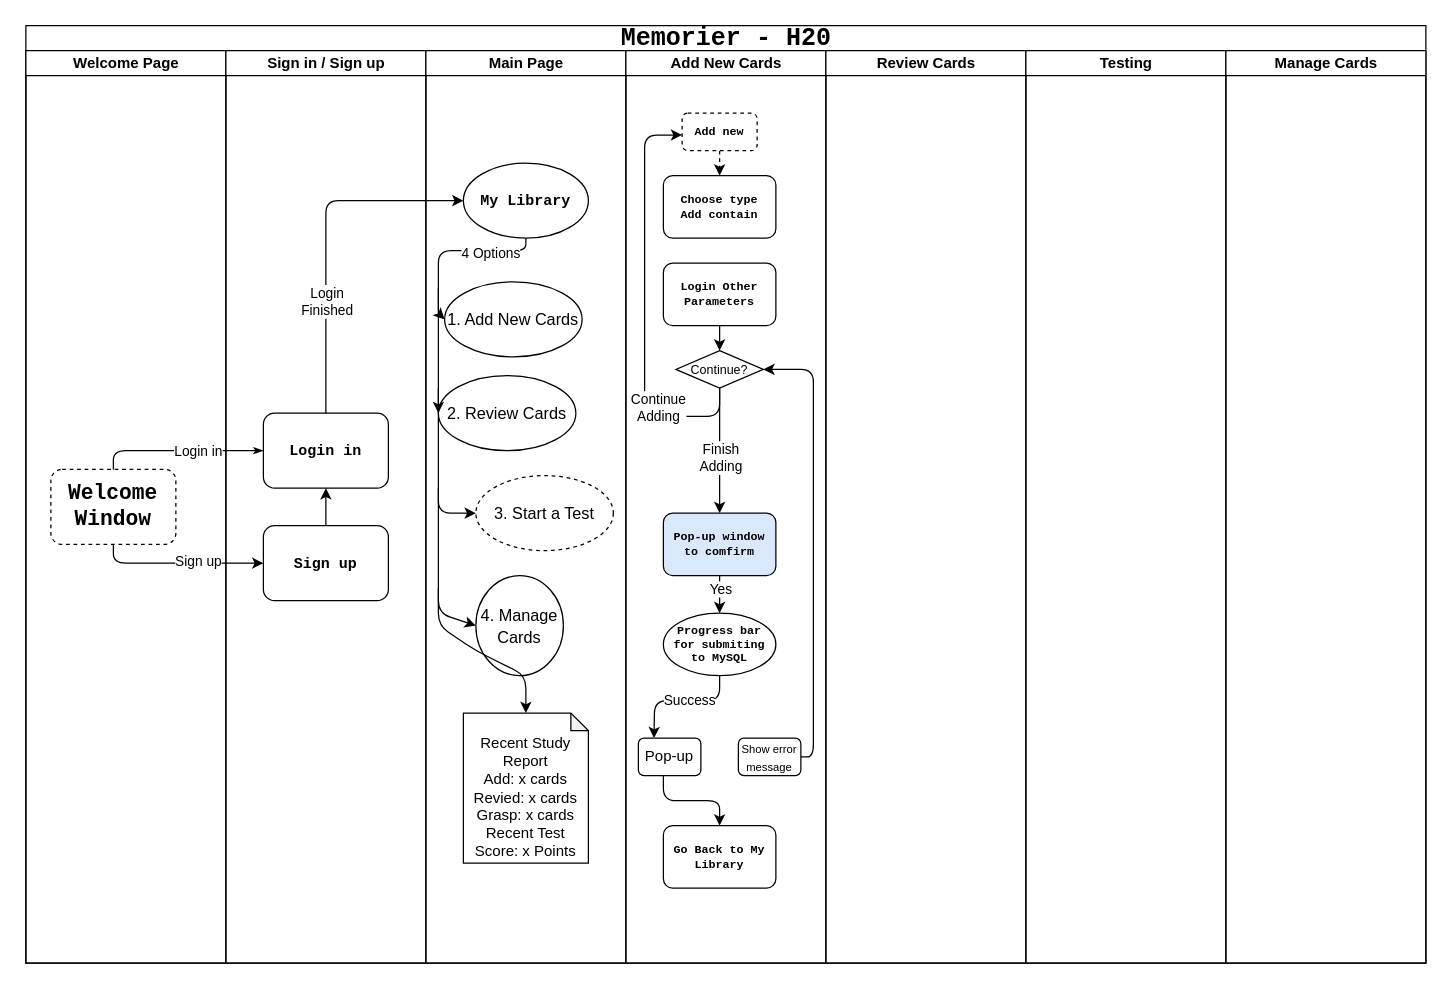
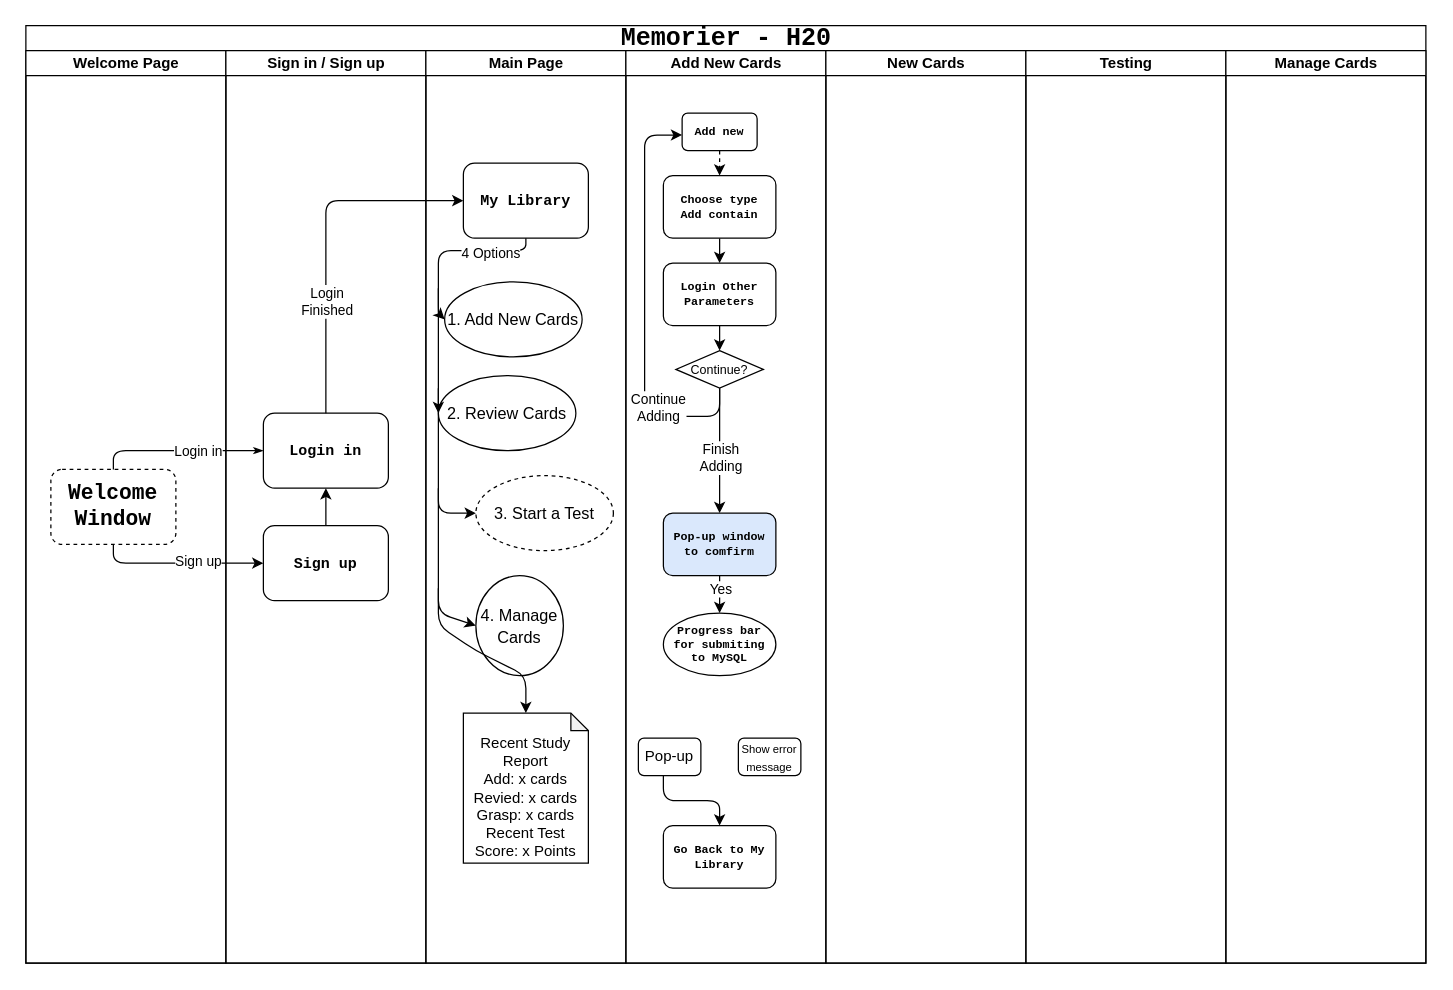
(926, 63) -> (926, 63)
(719, 132) -> (719, 132)
(526, 201) -> (526, 201)
none -> (719, 246)
(813, 551) -> none
(685, 701) -> none
